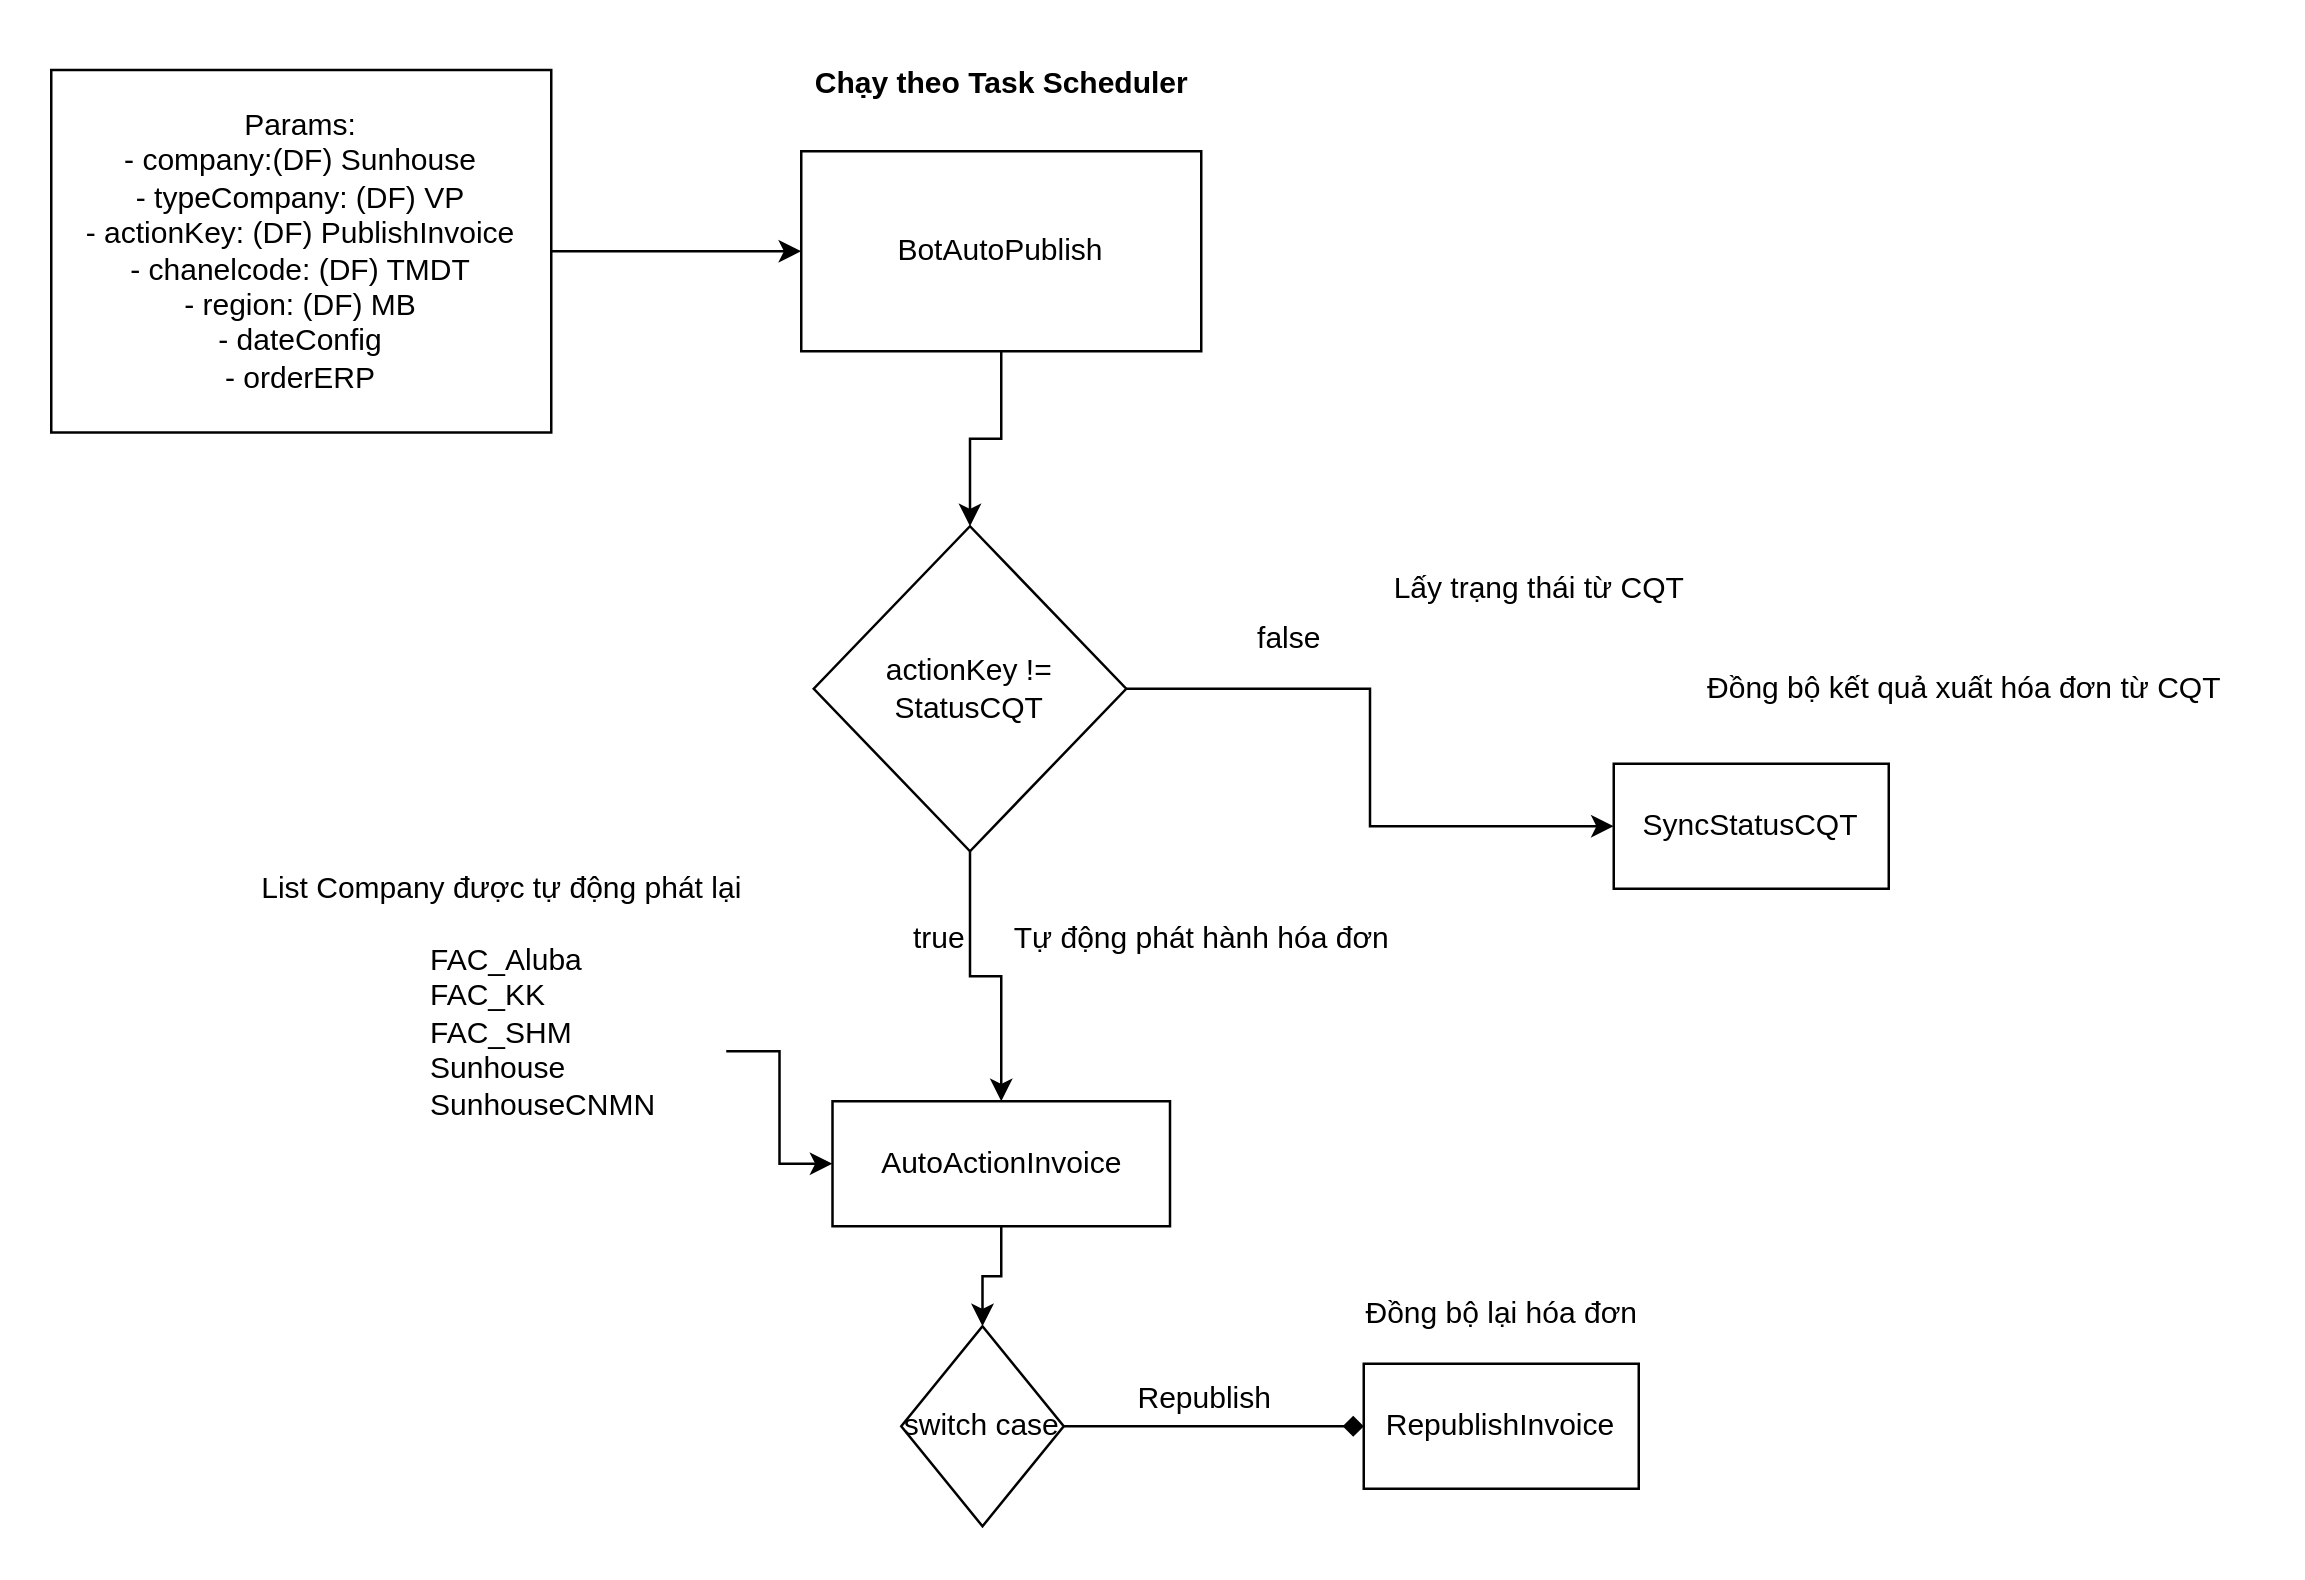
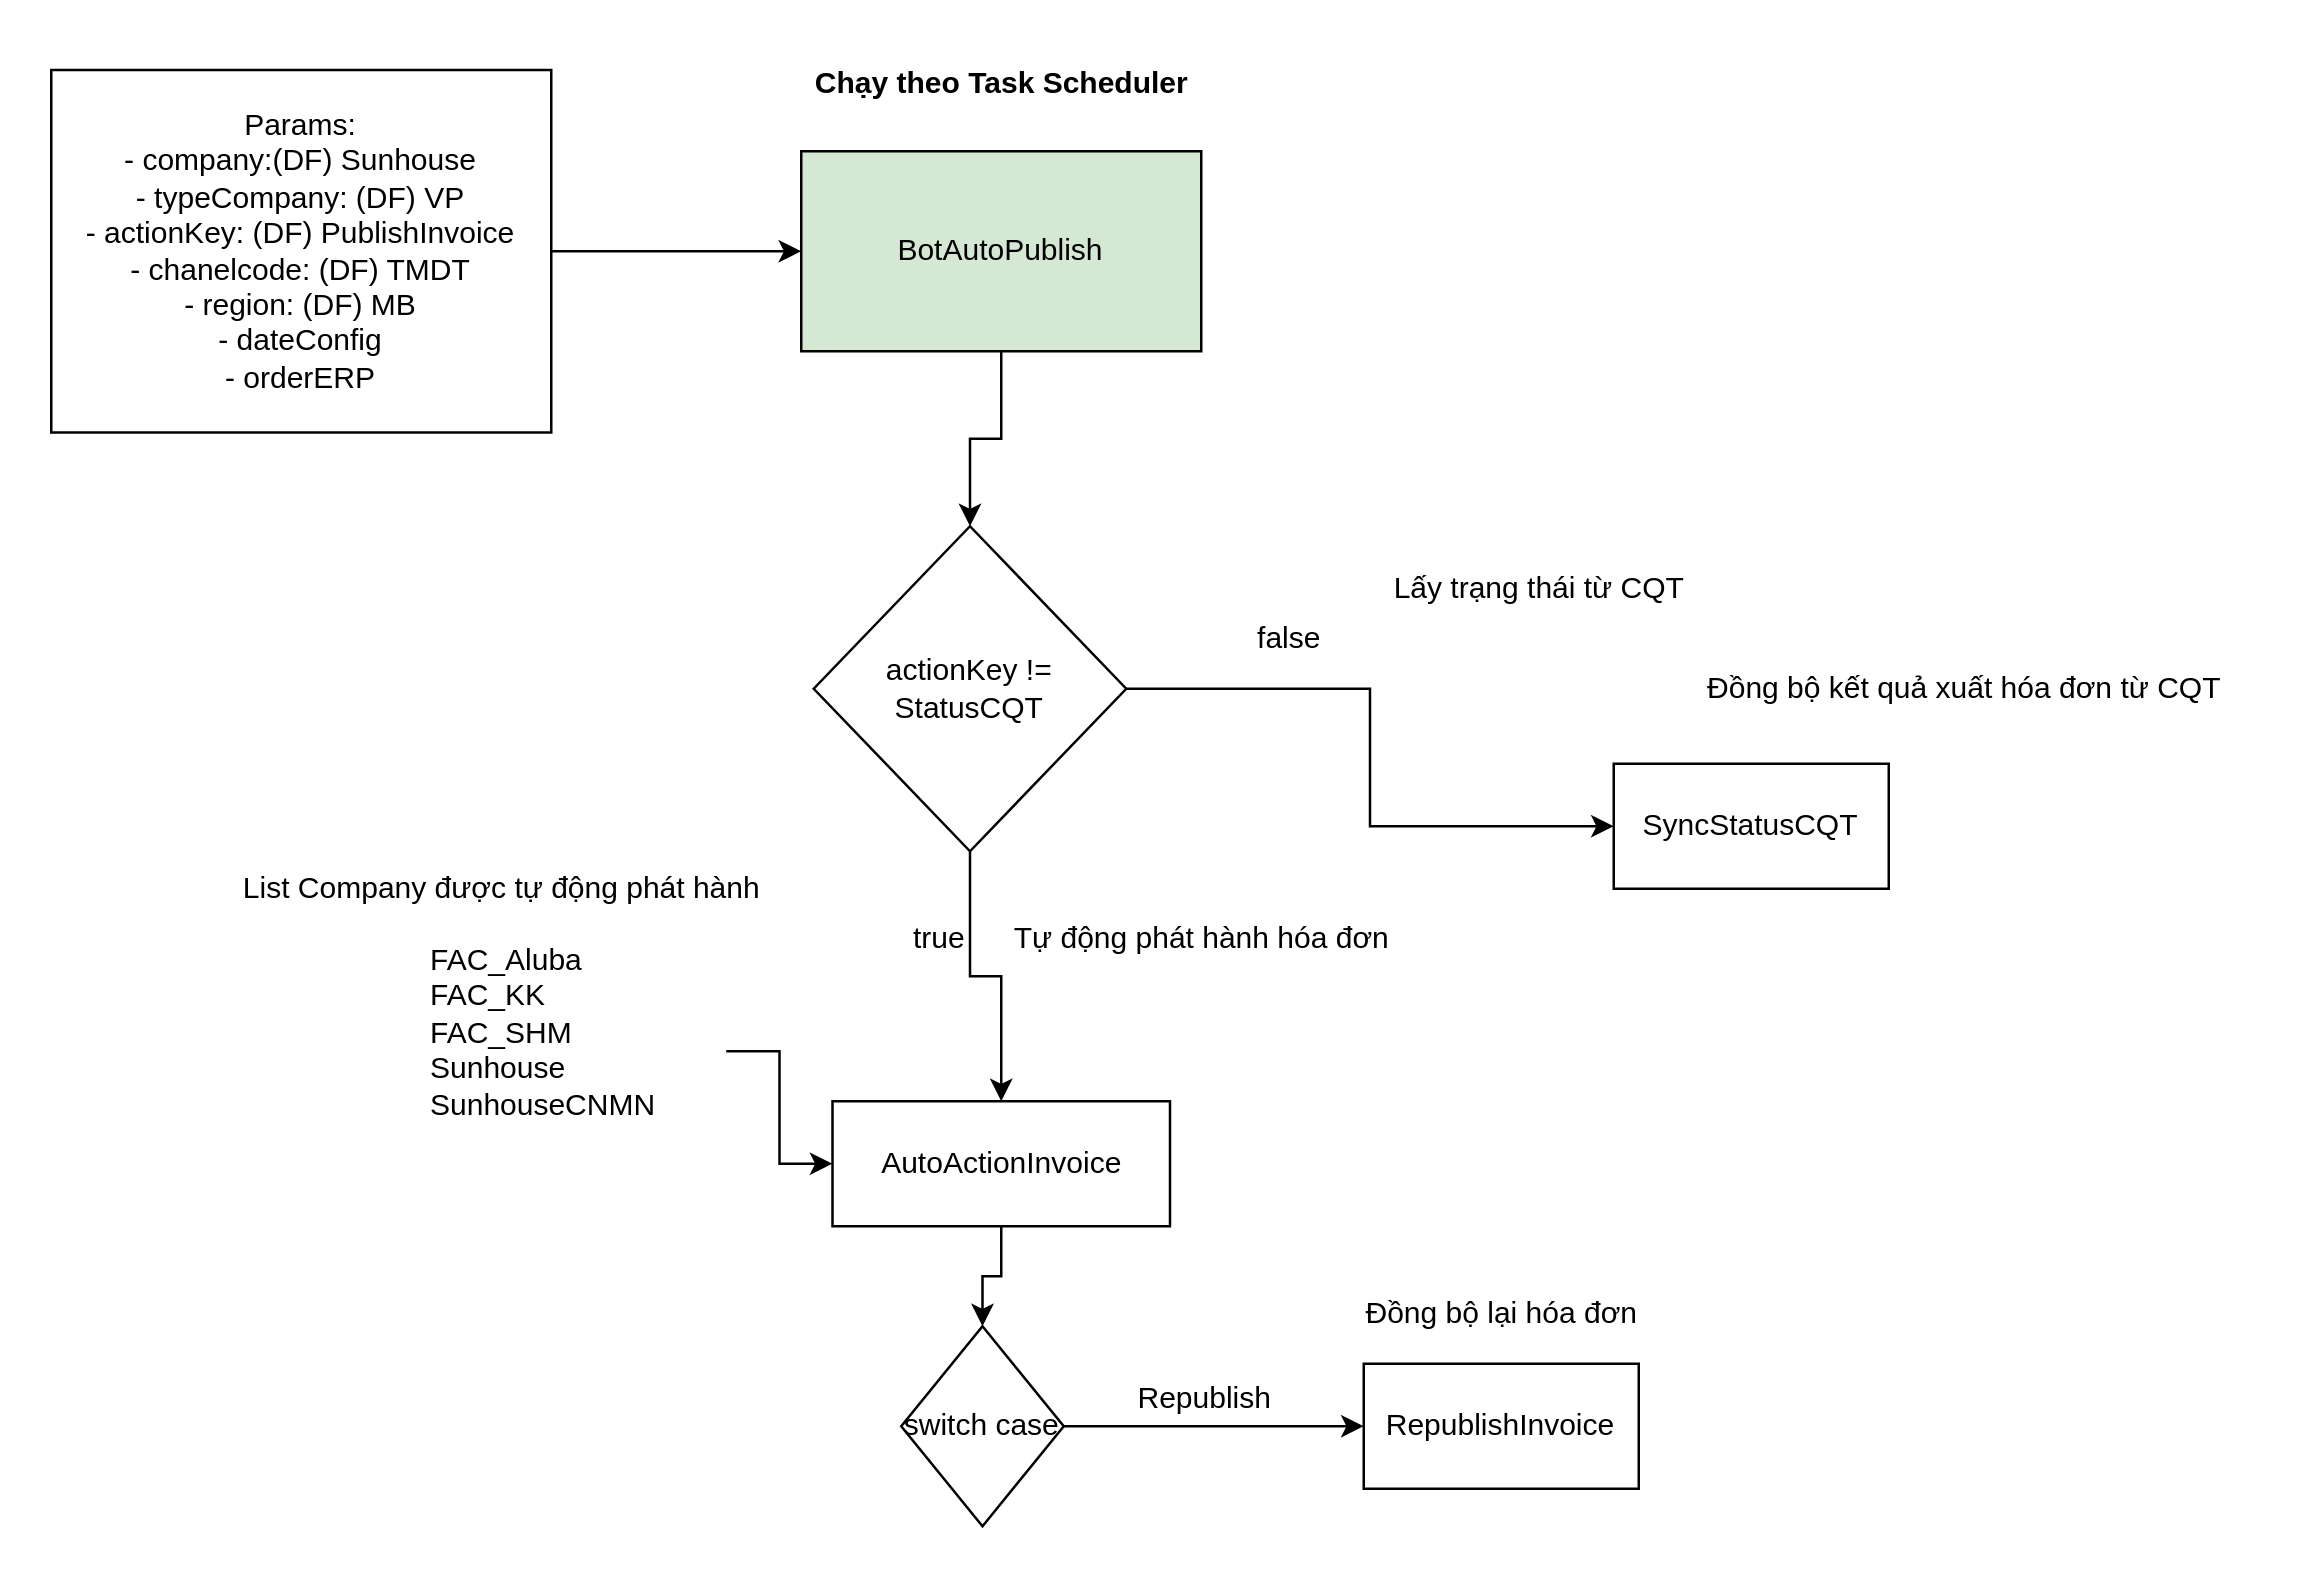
(1001, 251) -> (1001, 251)
(503, 889) -> (503, 889)
(1343, 1426) -> (1344, 1426)
